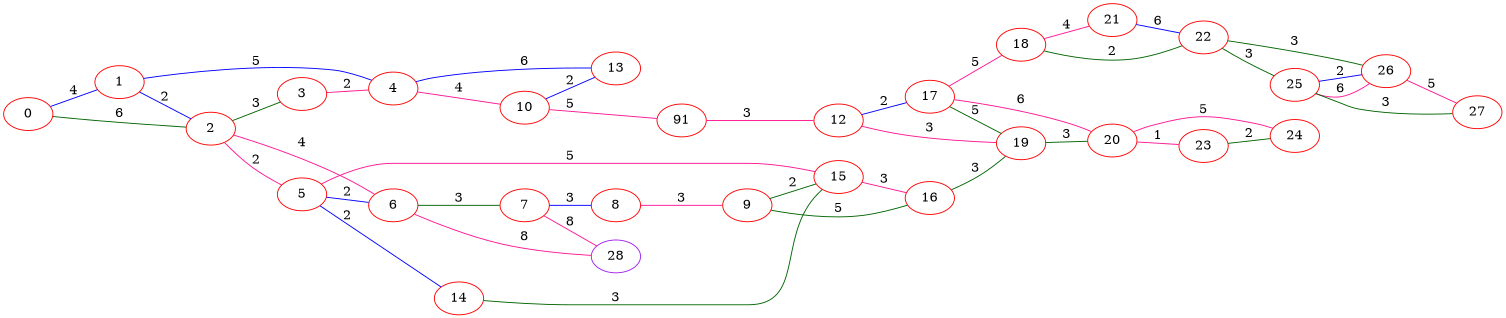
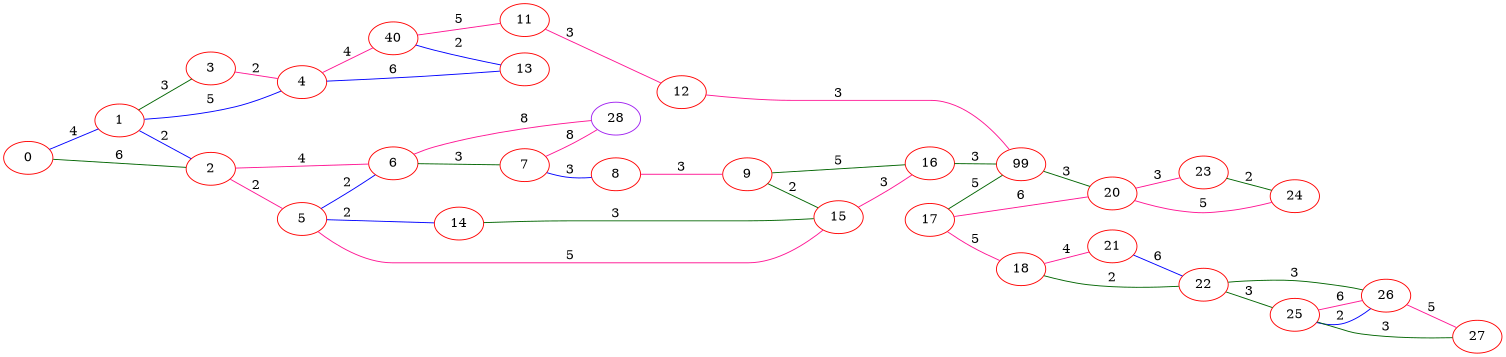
(525, 108) -> (393, 38)
(884, 109) -> none
(256, 111) -> (165, 94)
(682, 120) -> (525, 20)
(1158, 136) -> (1158, 176)
(1021, 143) -> (1021, 164)
